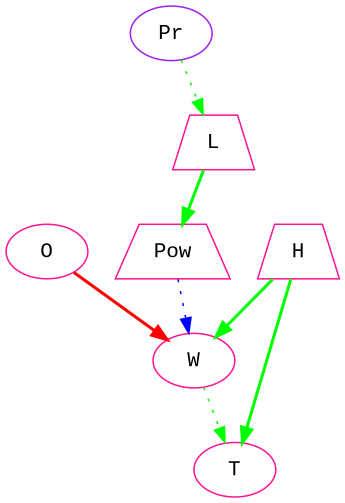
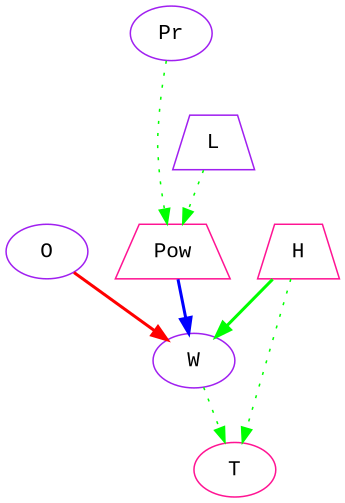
(189, 80) -> (158, 135)
(214, 142) -> (214, 142)
(196, 190) -> (196, 190)
(47, 252) -> (47, 252)
(182, 299) -> (182, 299)
(269, 354) -> (269, 354)
(194, 361) -> (194, 361)
